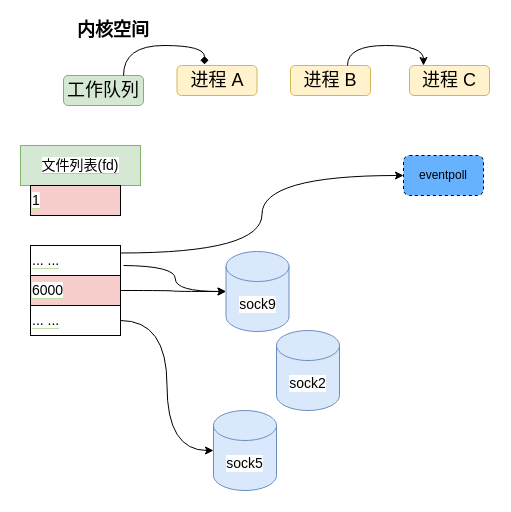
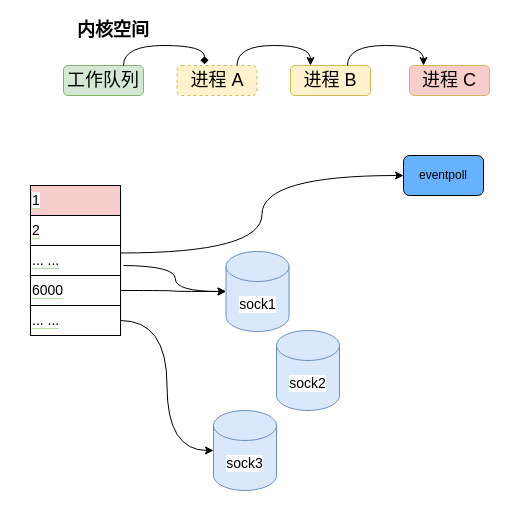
none -> (271, 46)
(217, 81) -> (217, 81)
(450, 81) -> (450, 81)
(104, 91) -> (104, 81)
(81, 166) -> none
(444, 176) -> (444, 176)
none -> (76, 231)
(76, 291) -> (76, 291)
(258, 305) -> (258, 305)
(245, 464) -> (245, 464)
